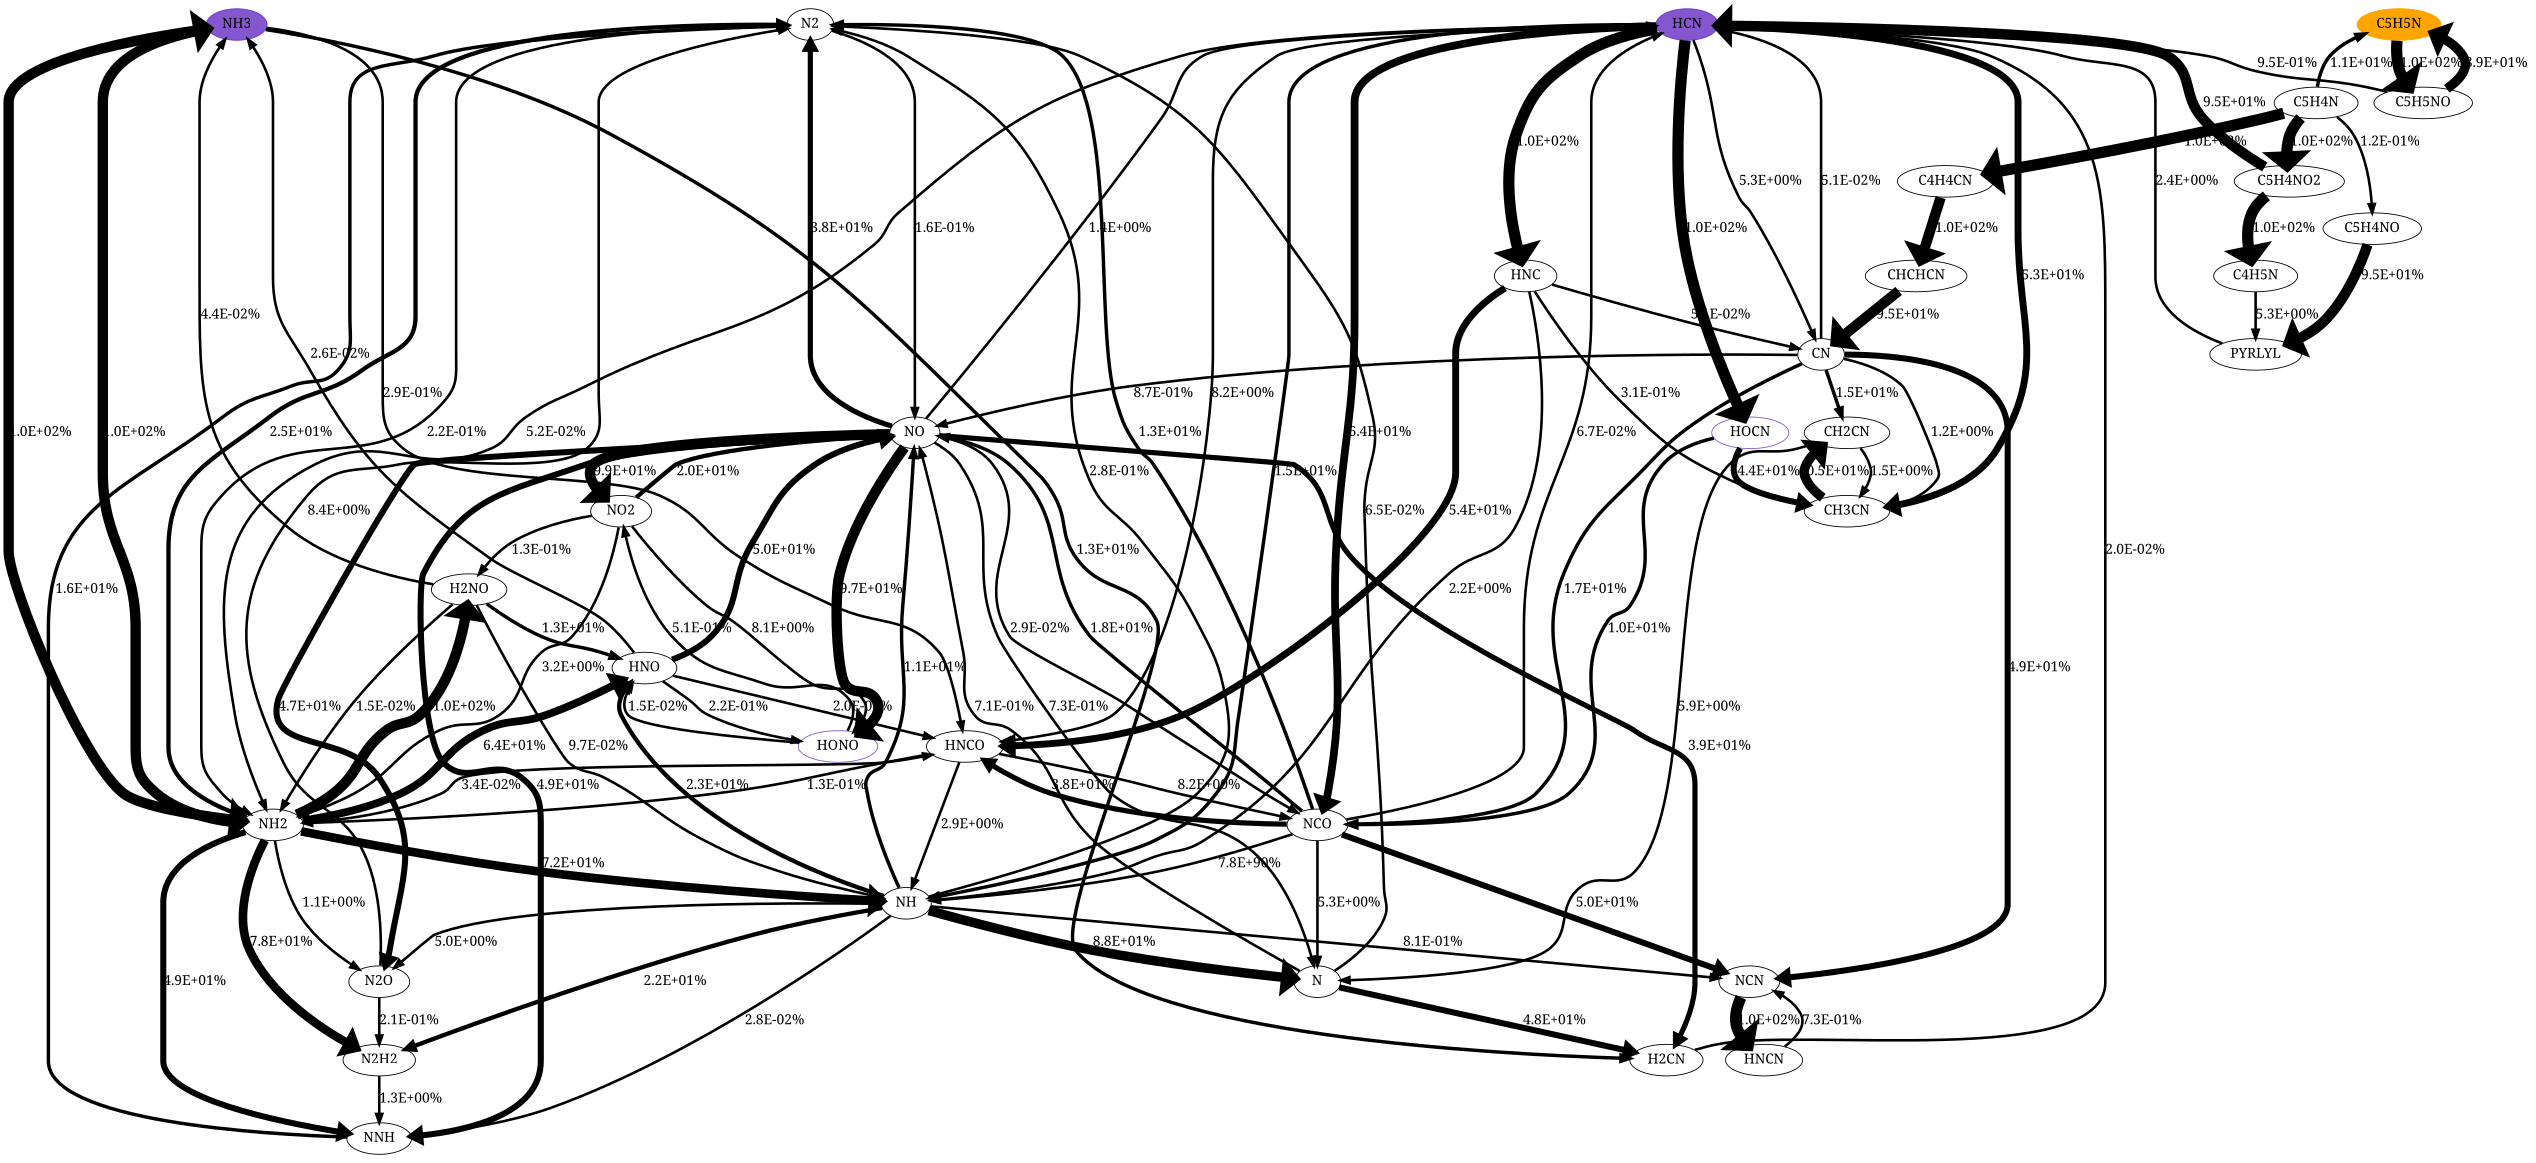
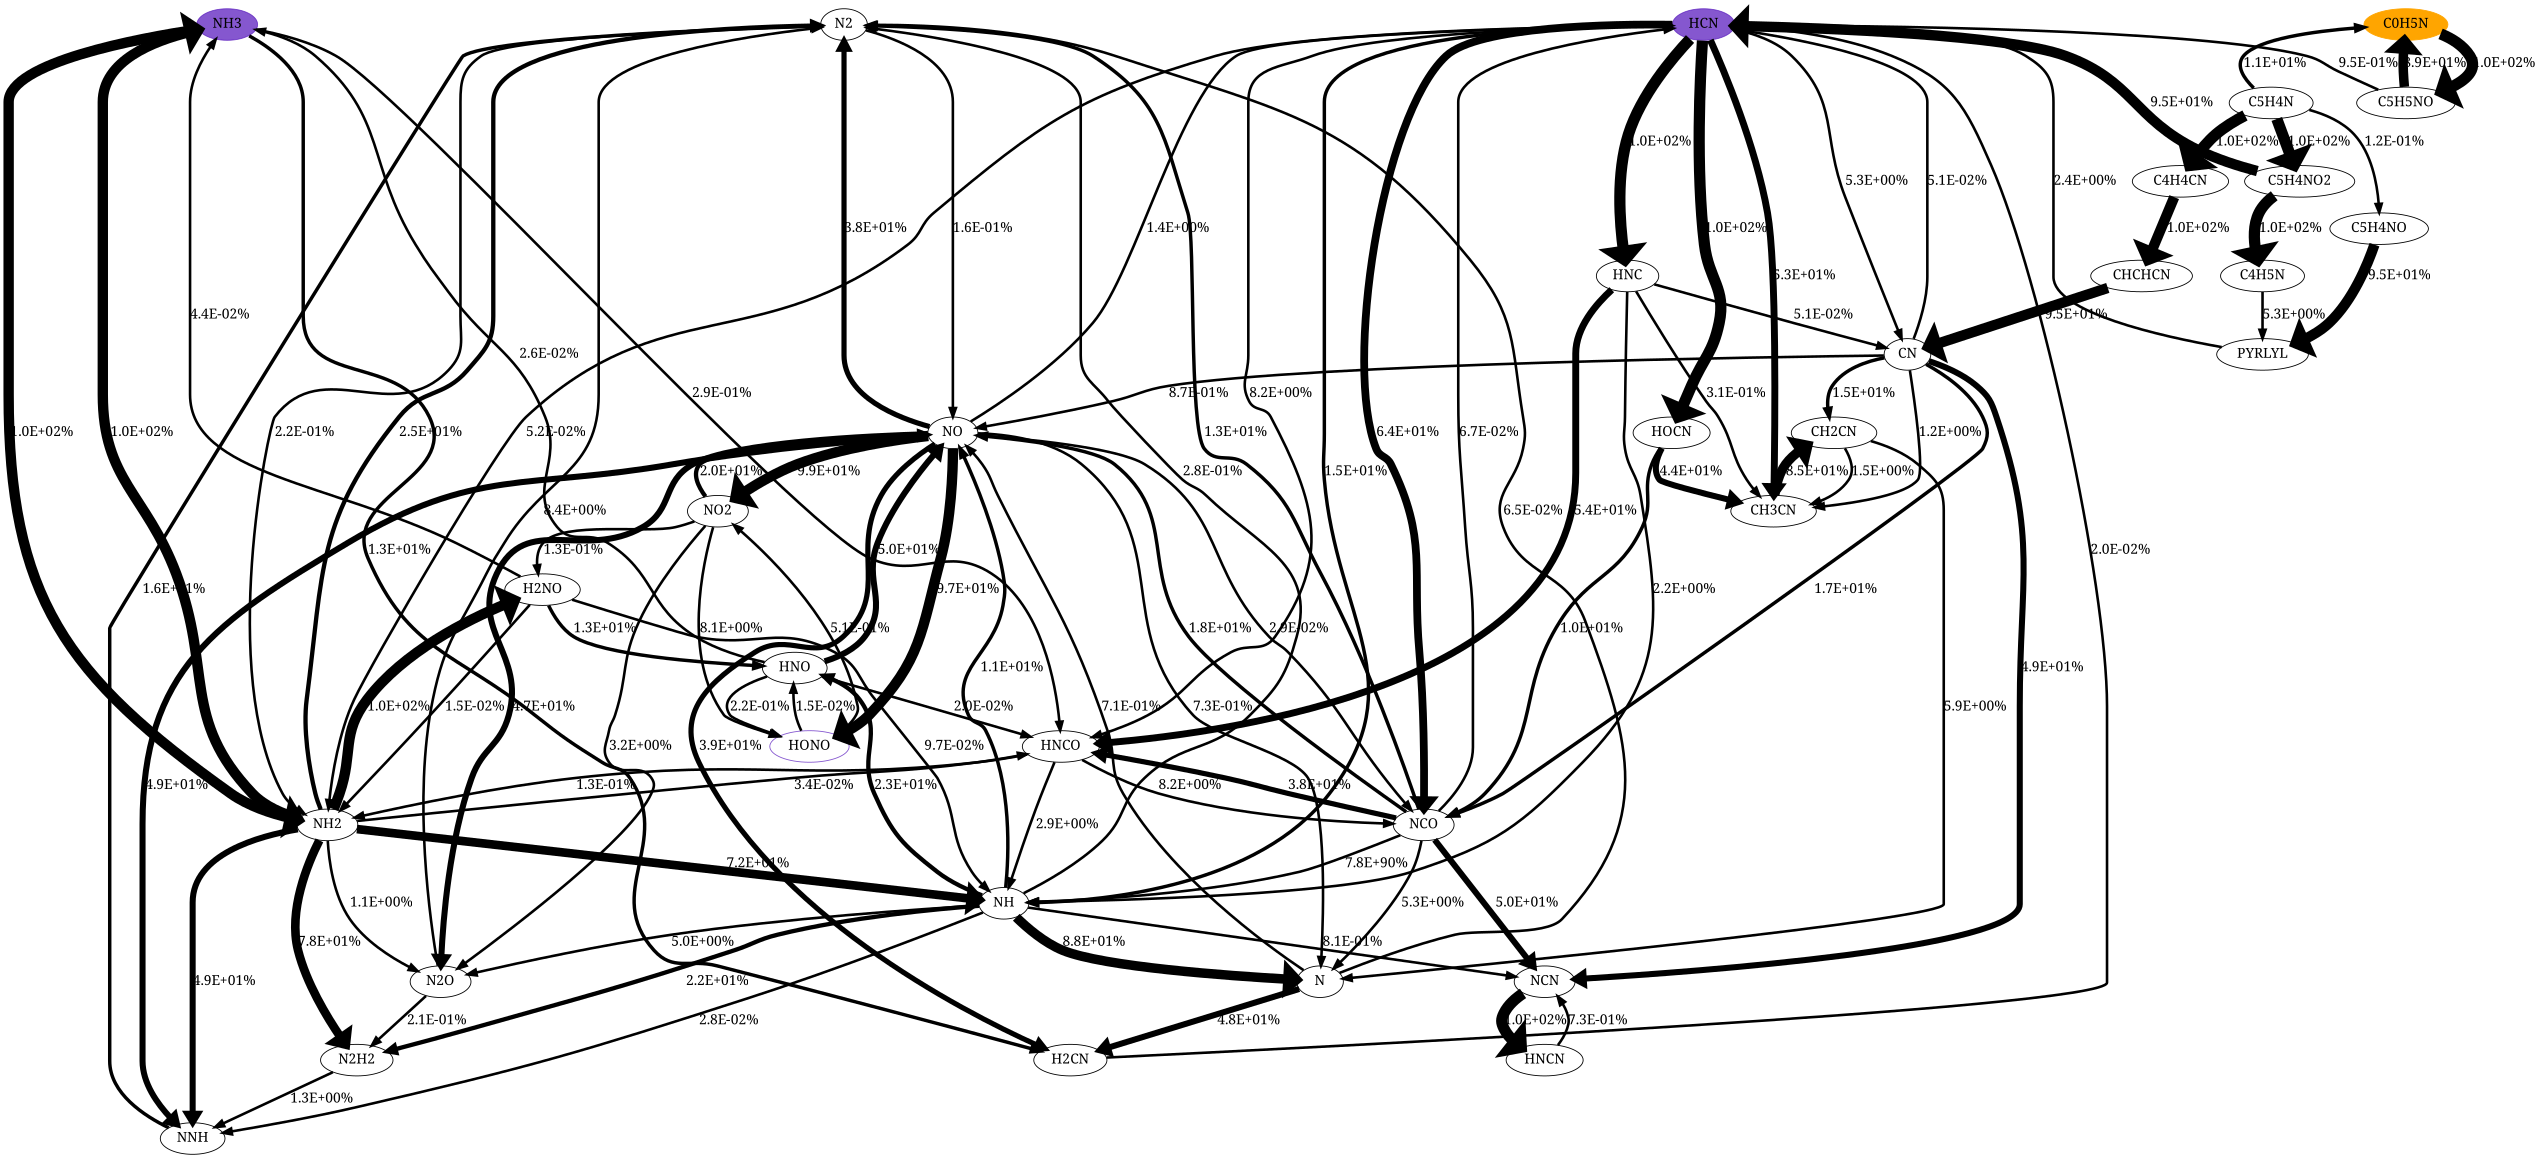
(2399, 25) -> (2406, 25)
(1750, 433) -> (1672, 433)
(1838, 472) -> (1817, 472)
(504, 711) -> (605, 747)
(456, 748) -> none
